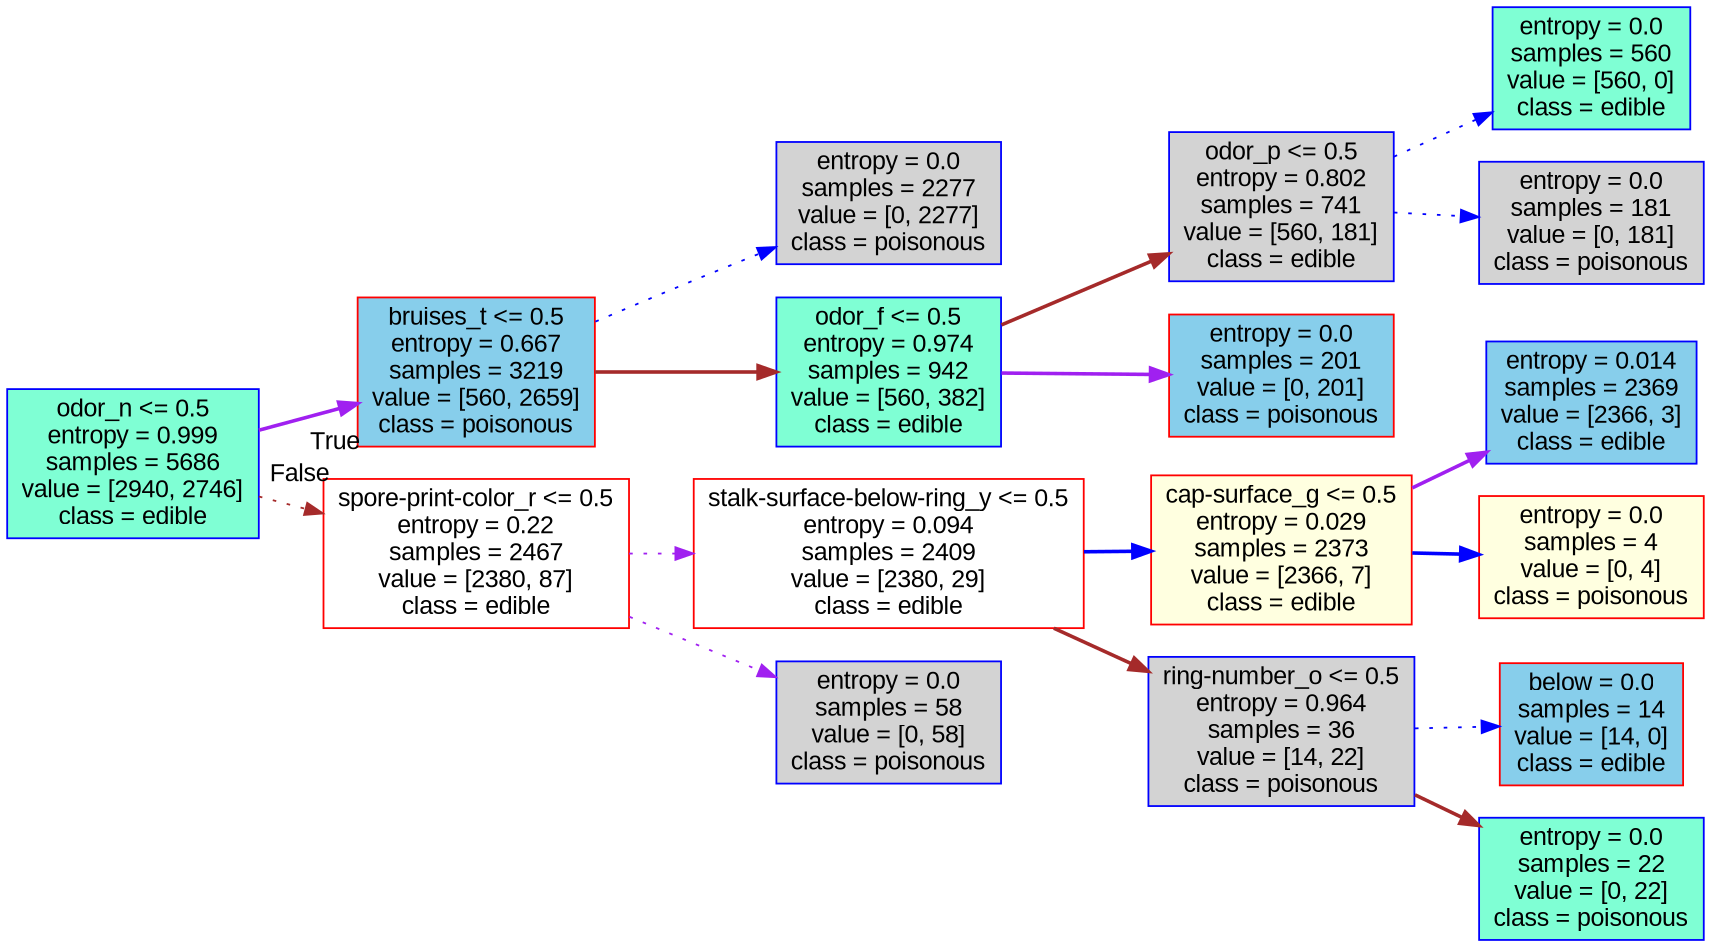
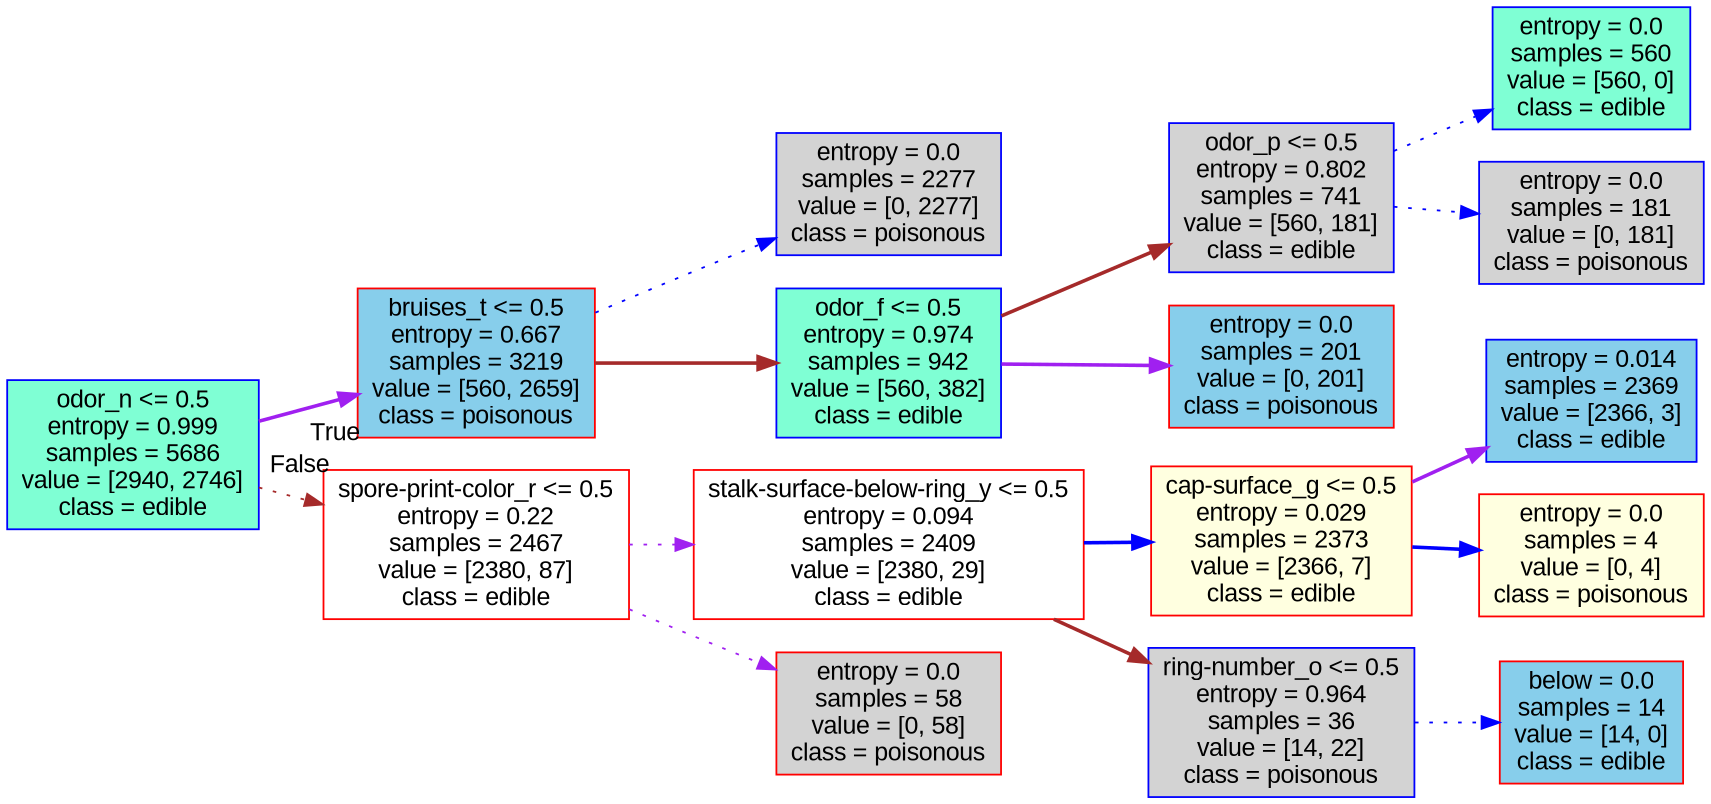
(889, 722) -> (889, 713)
(1591, 879) -> none
